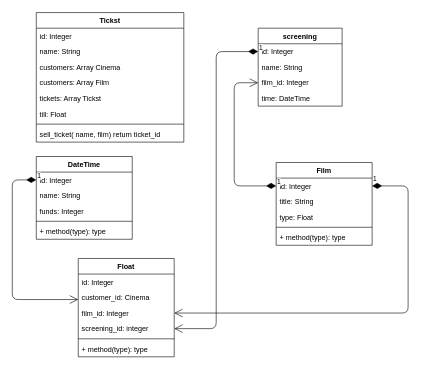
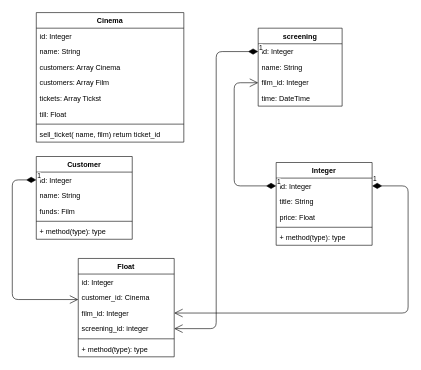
(110, 20) -> (110, 20)
(84, 164) -> (84, 164)
(324, 170) -> (324, 170)
(66, 211) -> (58, 211)
(299, 217) -> (300, 217)
